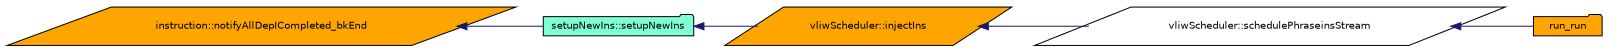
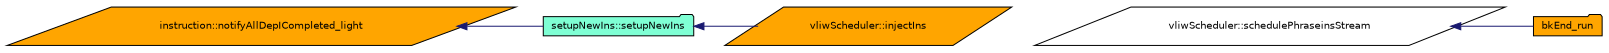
(261, 26) -> (261, 26)
(1039, 26) -> none
(1568, 26) -> (1568, 26)
